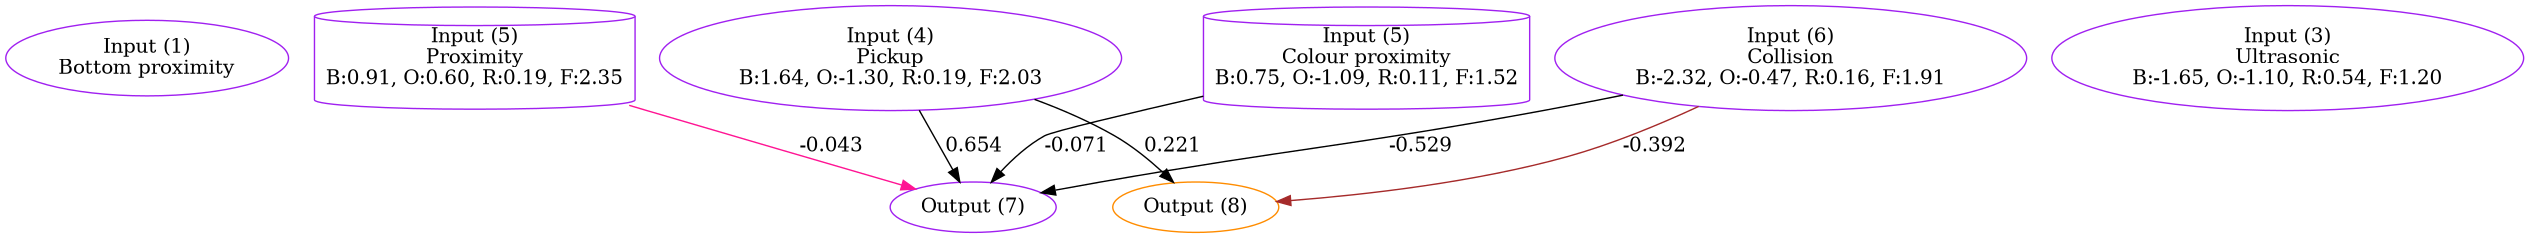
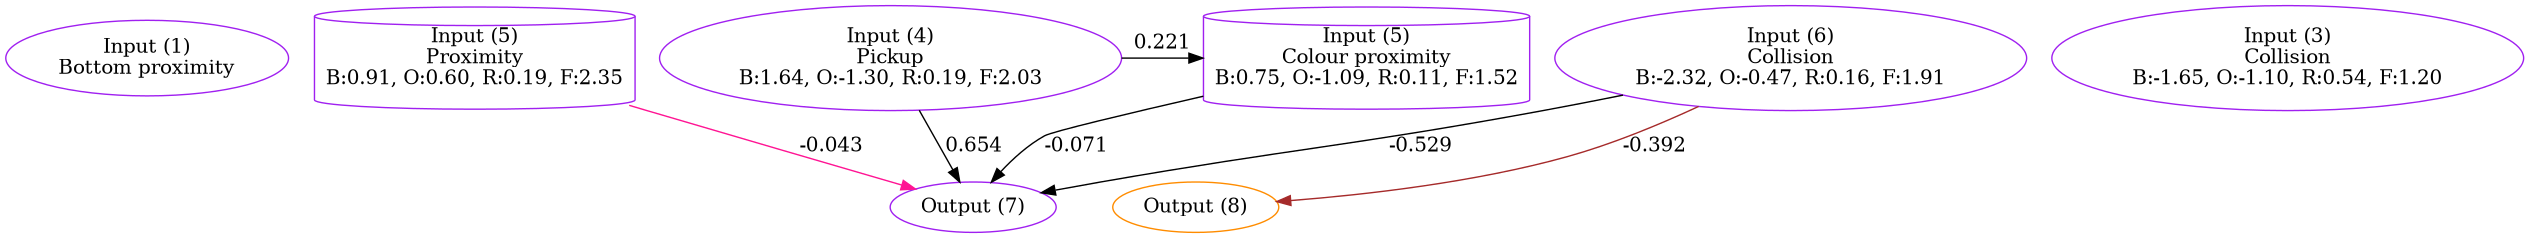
(2288, 58) -> (2288, 58)
(1103, 129) -> (1155, 58)
